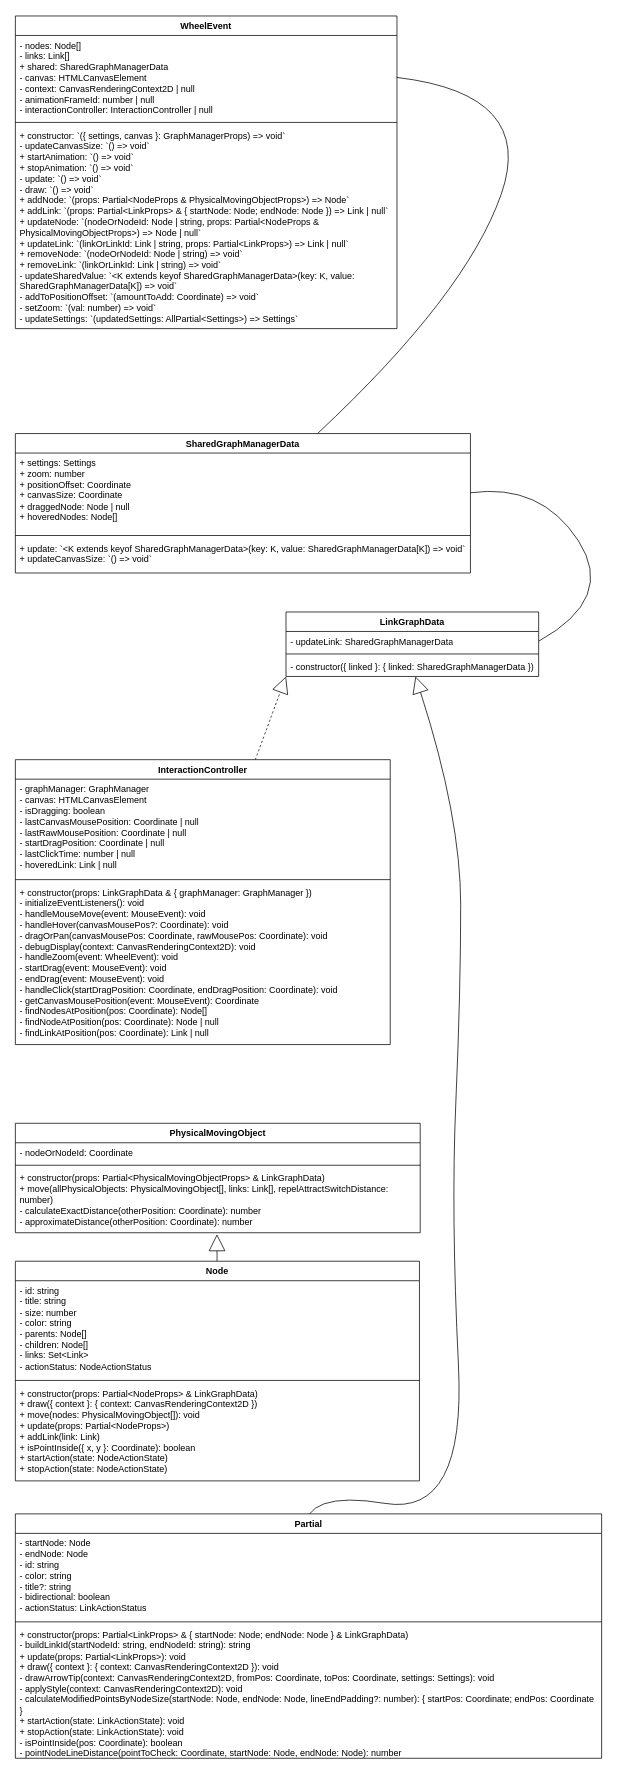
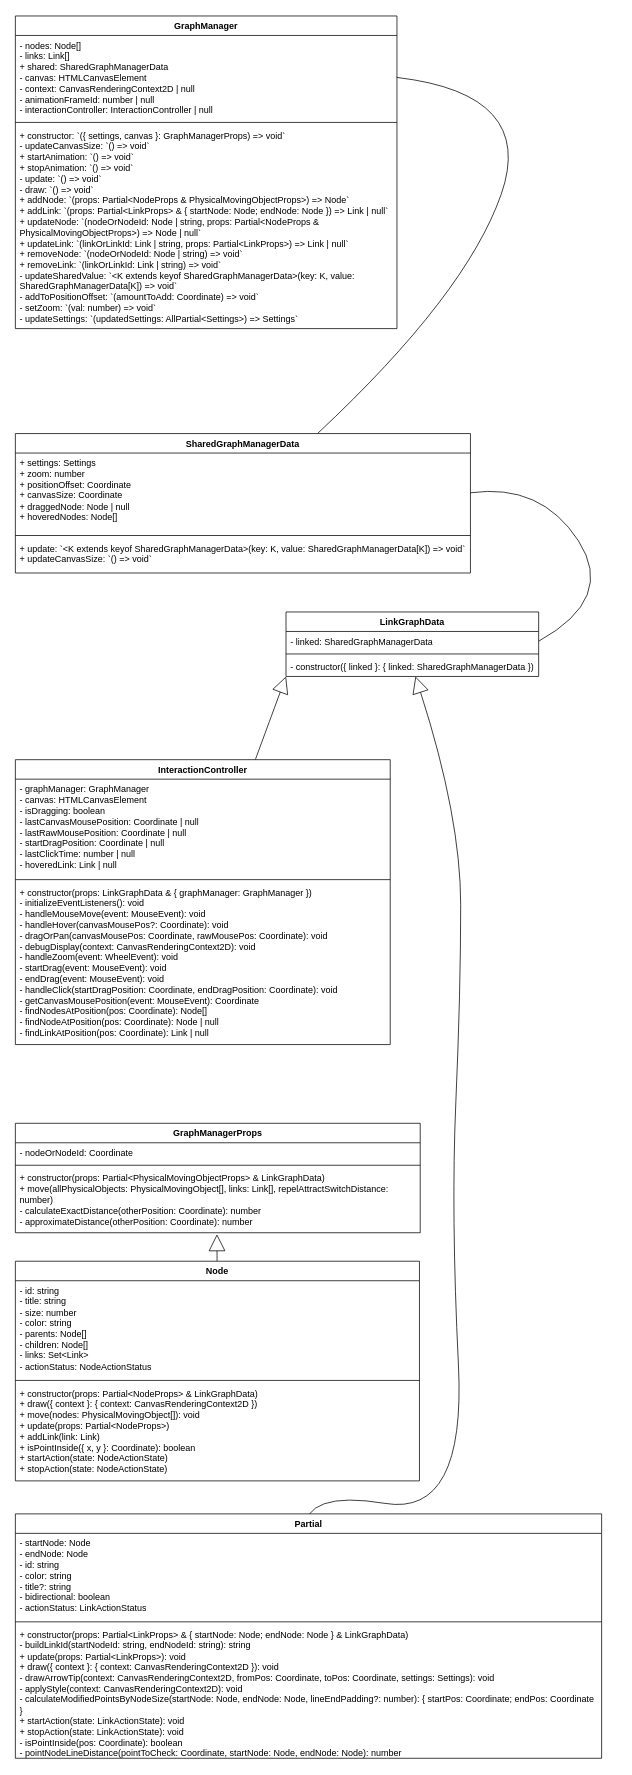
(206, 26) -> (206, 26)
(377, 642) -> (365, 642)
(268, 724) -> (268, 724)
(218, 1134) -> (218, 1134)
